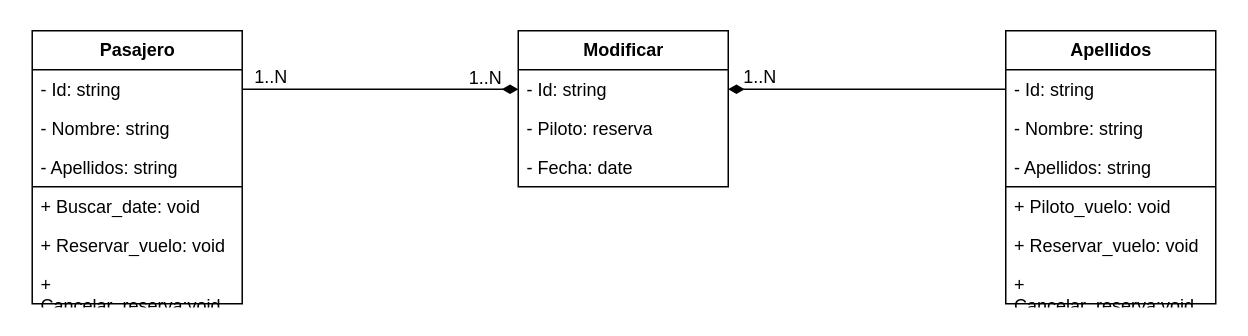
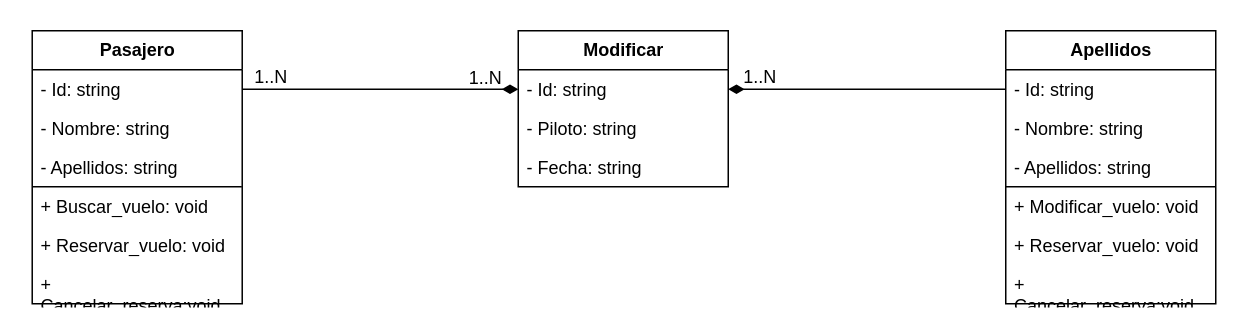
(601, 130) -> (594, 130)
(586, 169) -> (593, 169)
(128, 208) -> (130, 208)
(1099, 208) -> (1112, 219)
